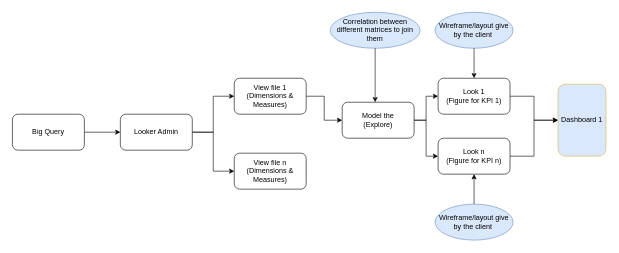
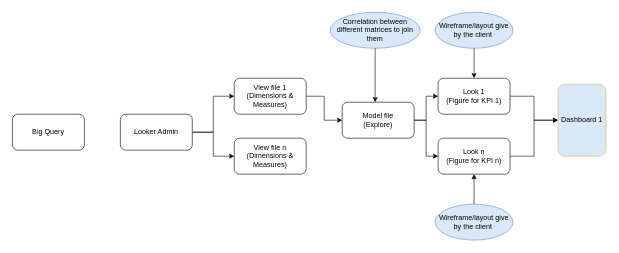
(378, 120) -> (378, 120)
(114, 132) -> none
(270, 171) -> (270, 156)
